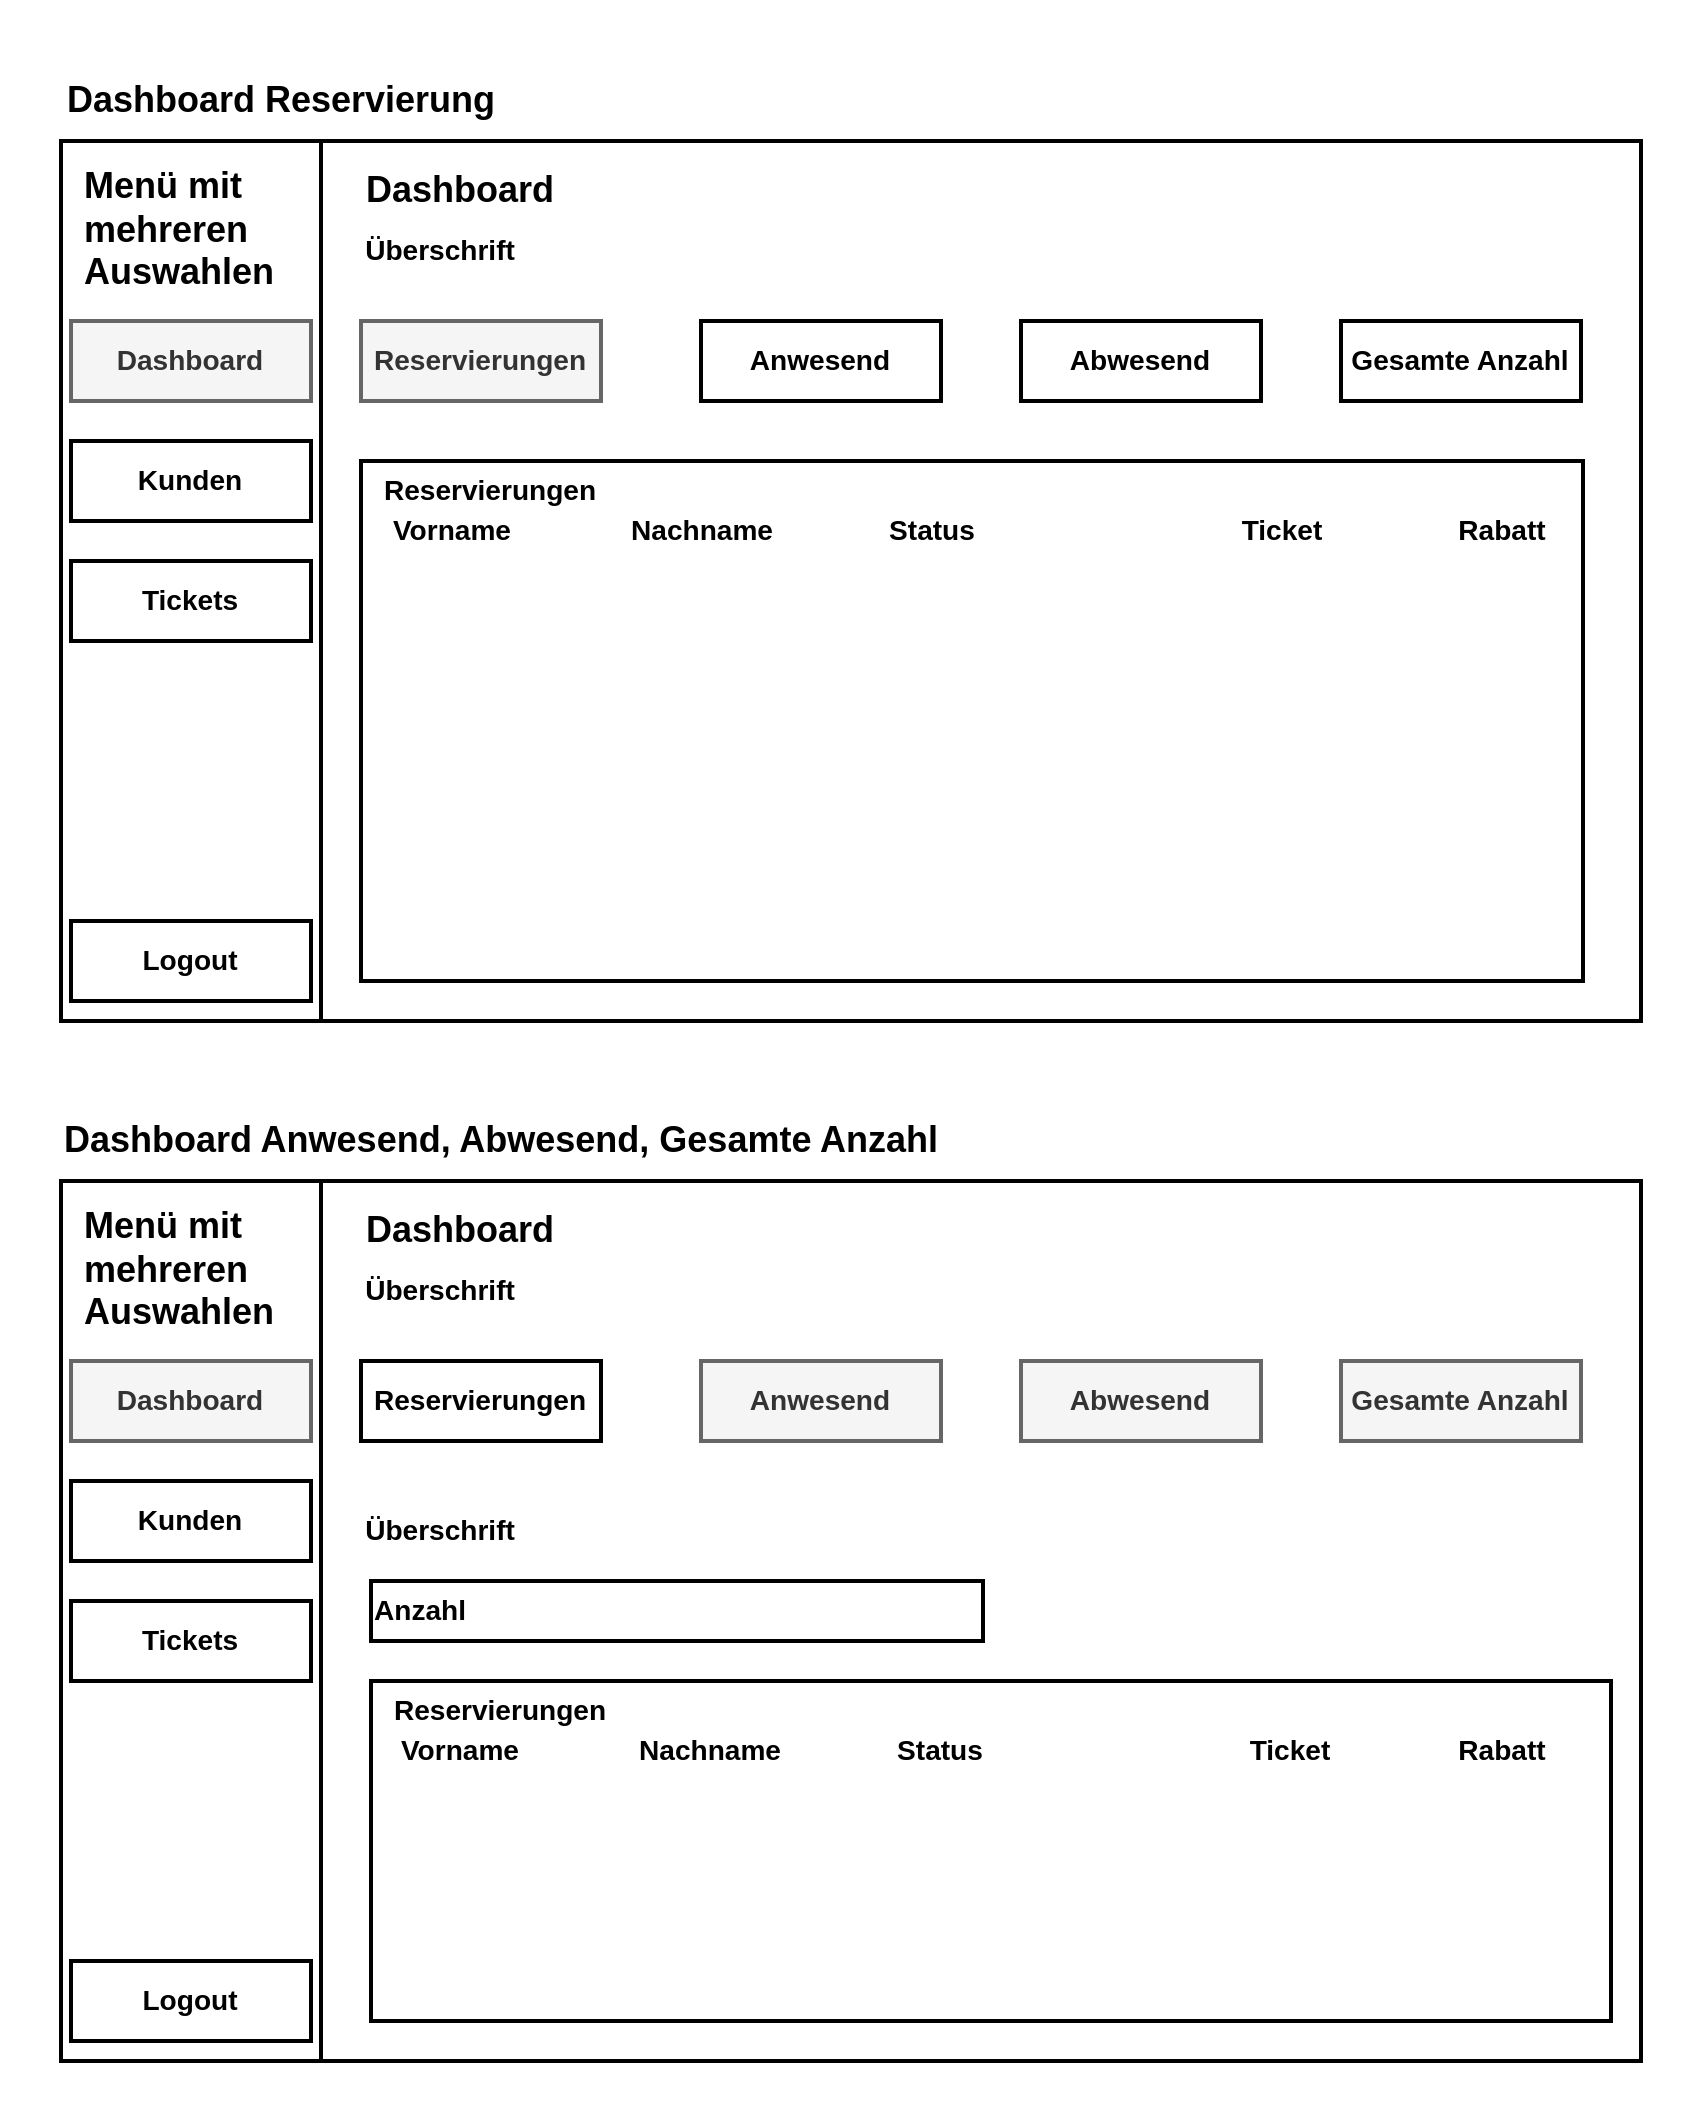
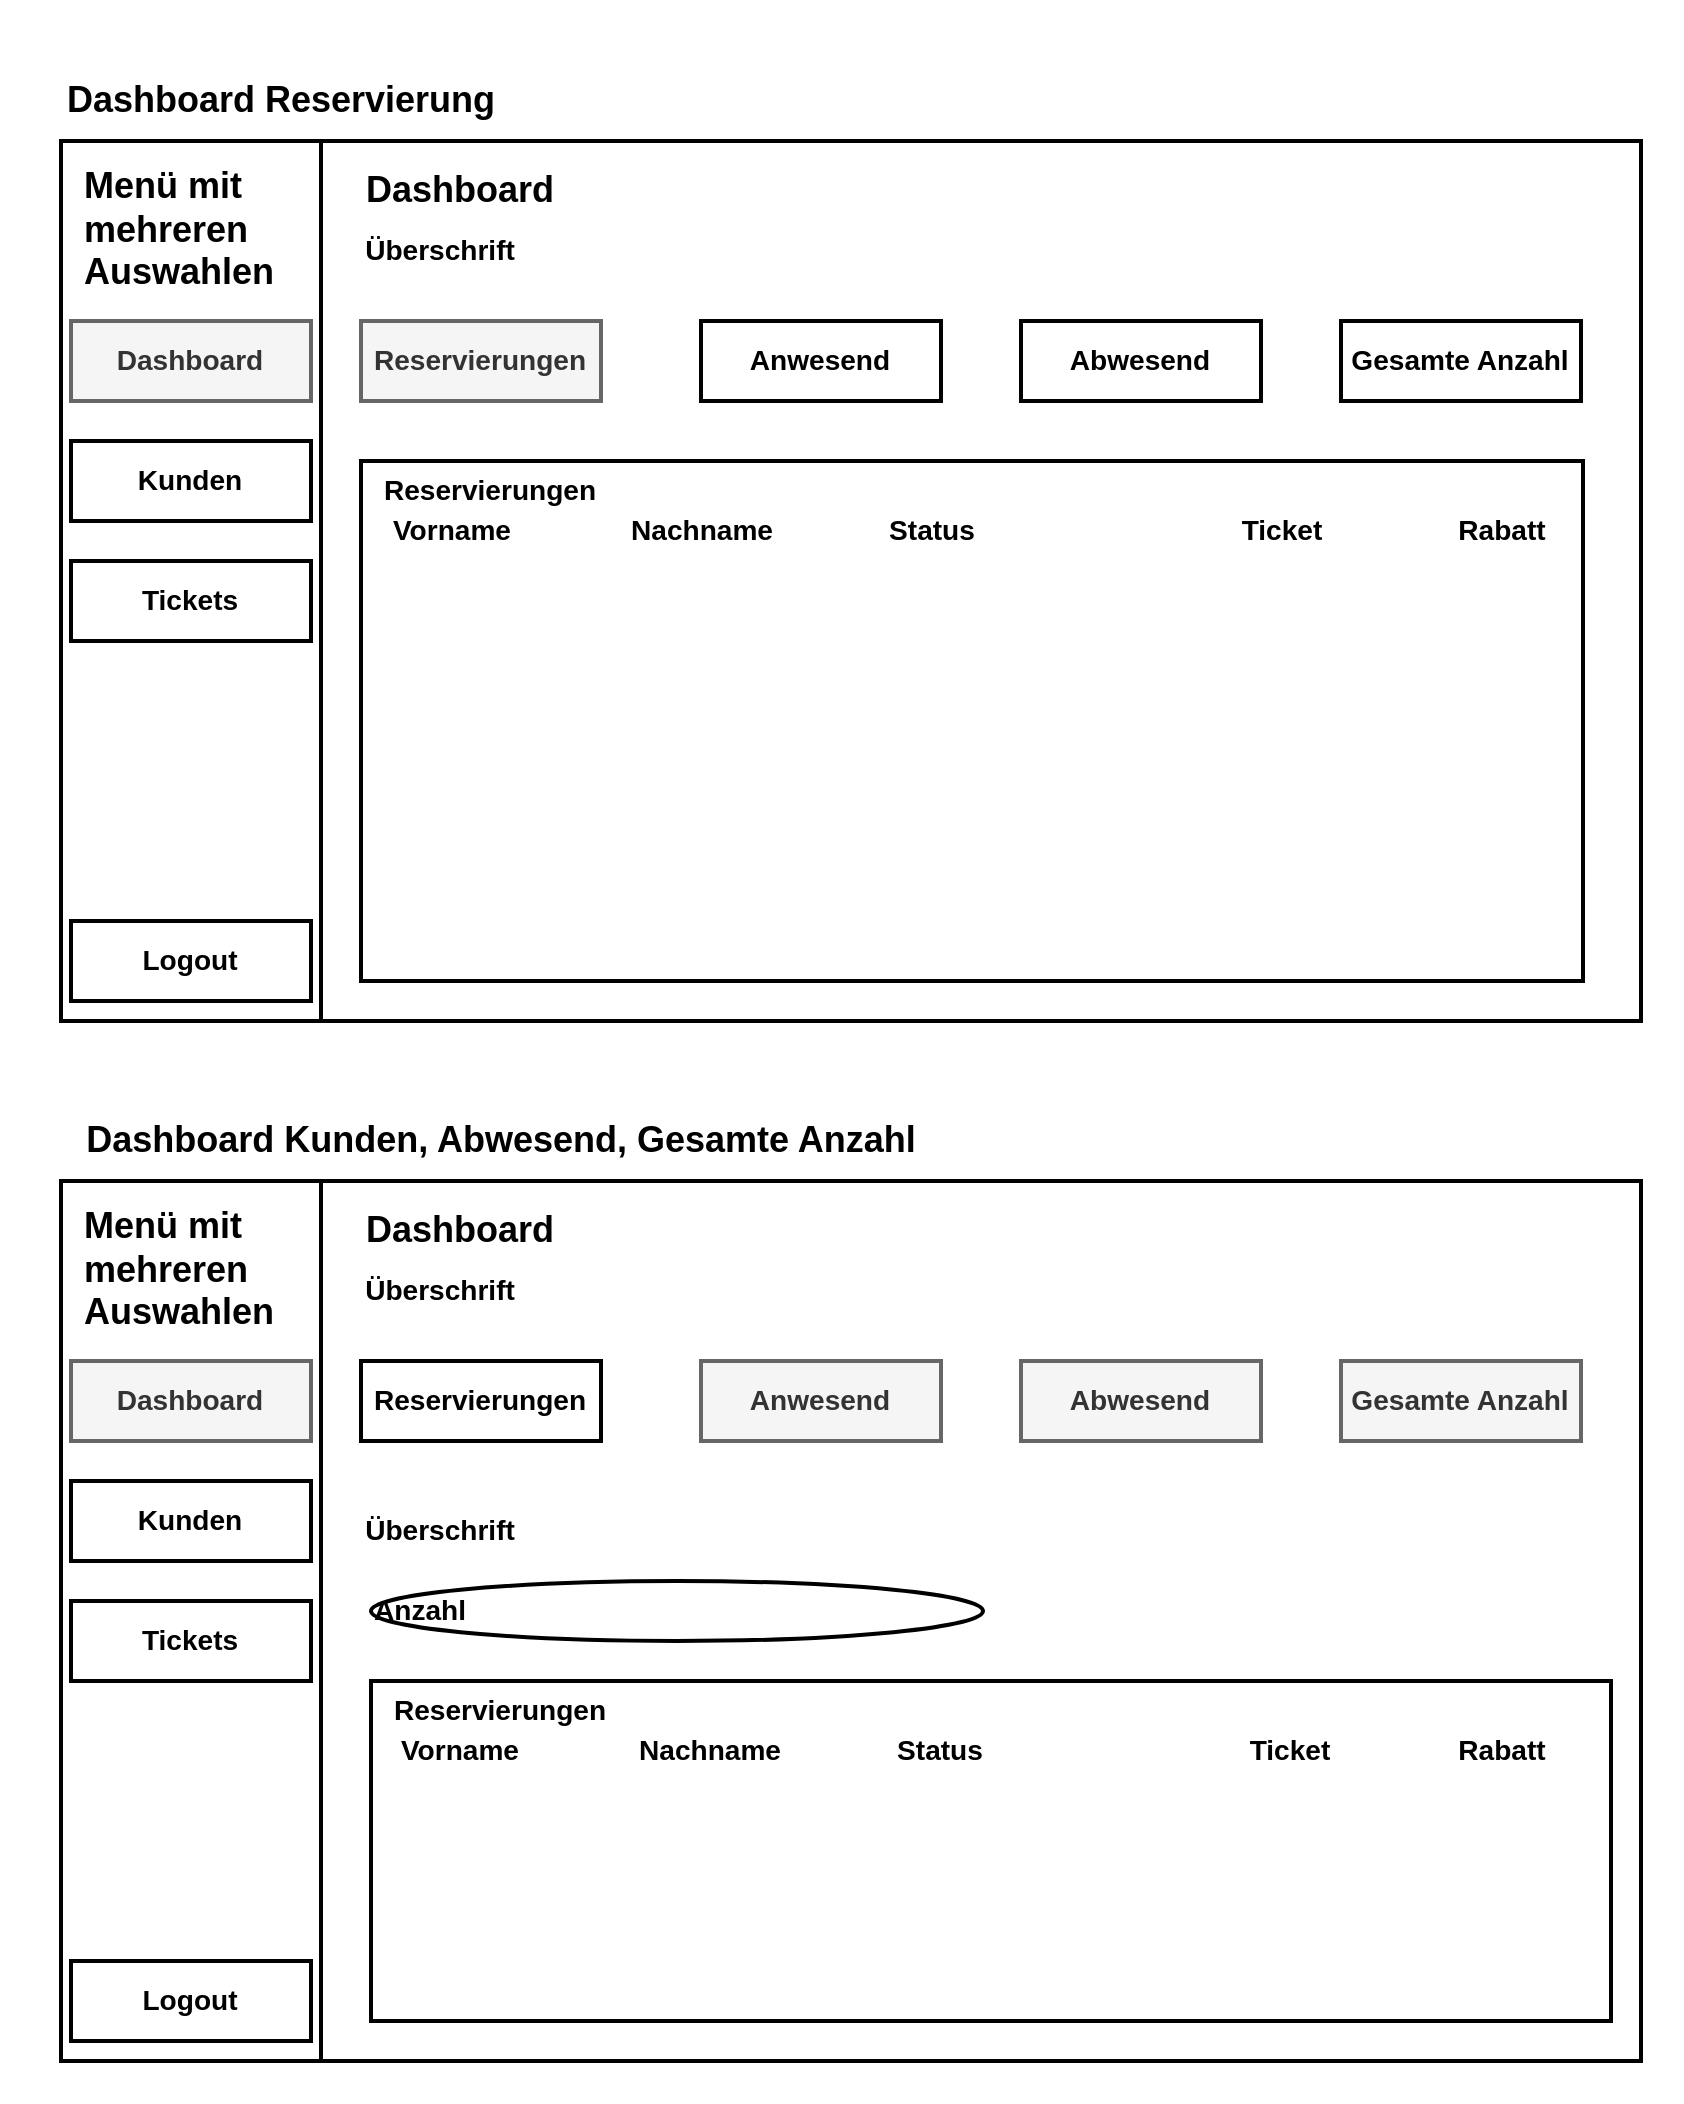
(502, 1141) -> (502, 1141)
(677, 1611) -> (677, 1611)
